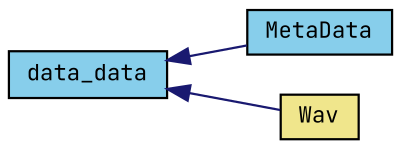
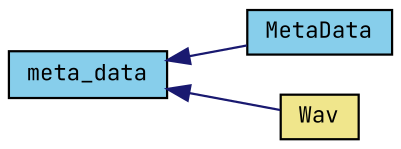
(88, 75) -> (88, 75)
